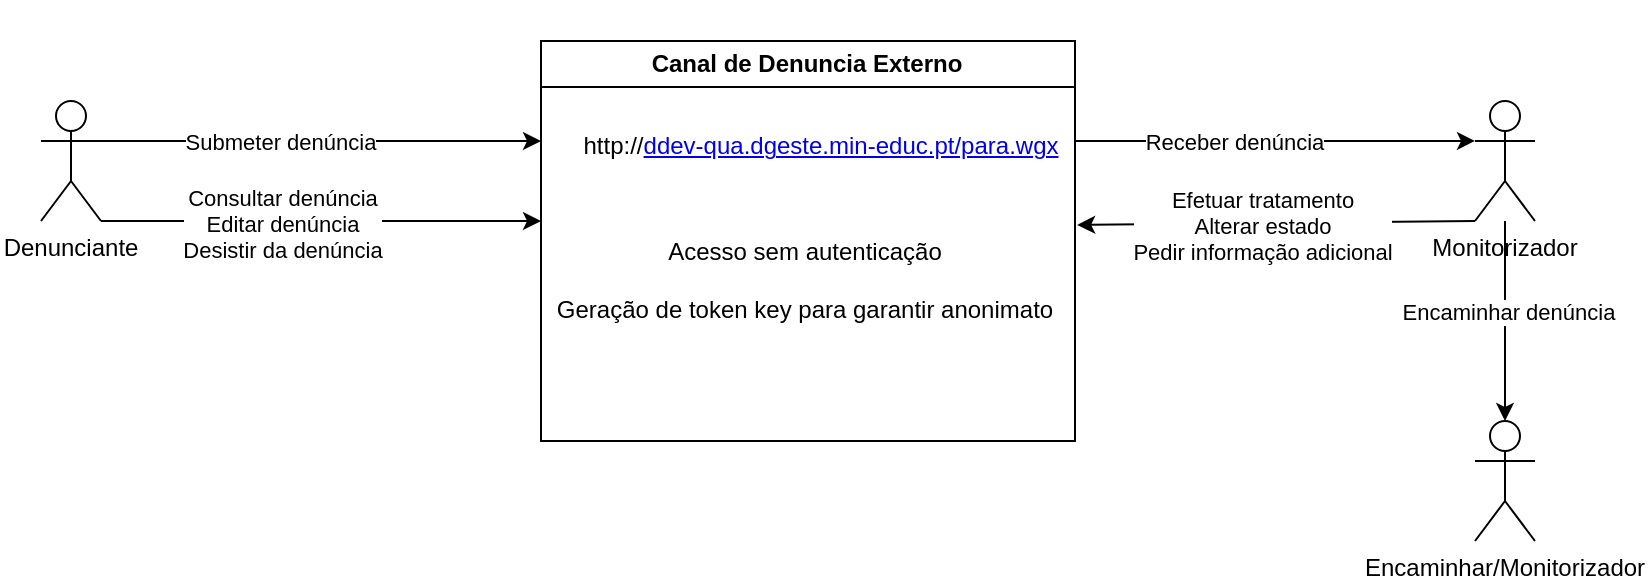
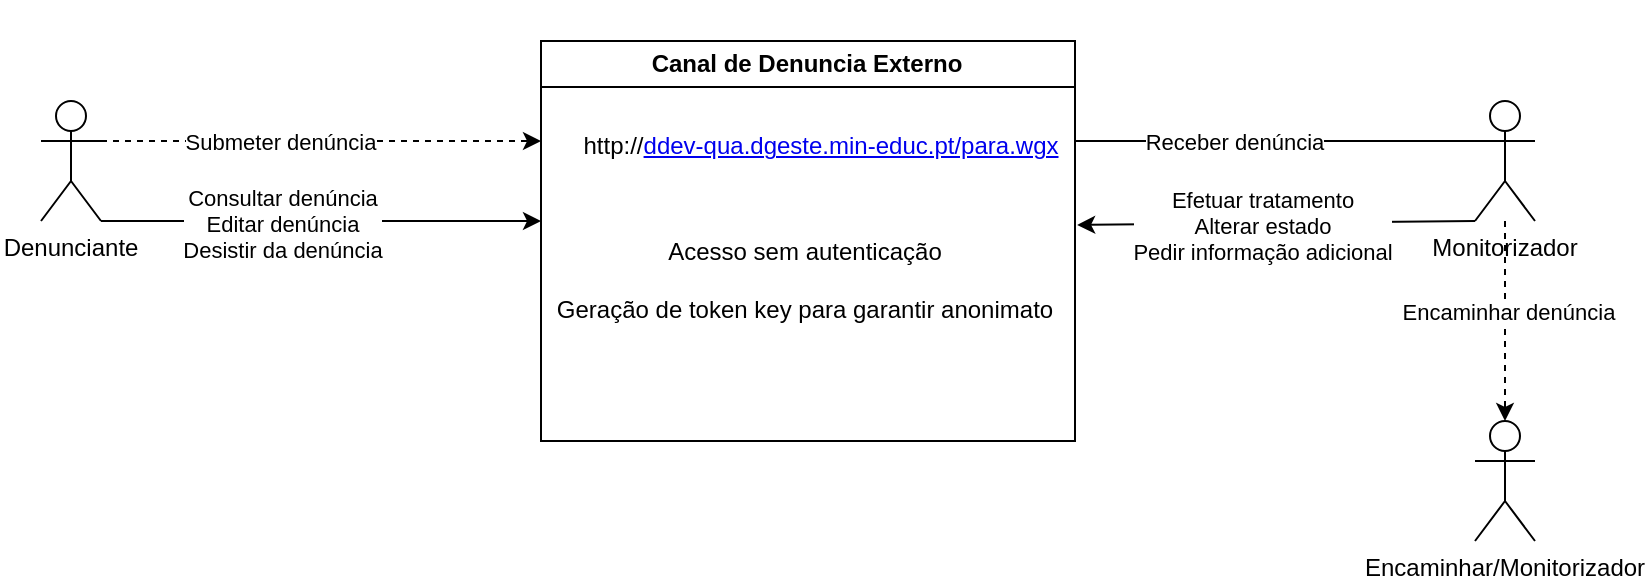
(448, 141) -> (448, 141)
(1460, 141) -> (1466, 141)
(1505, 363) -> (1505, 363)
